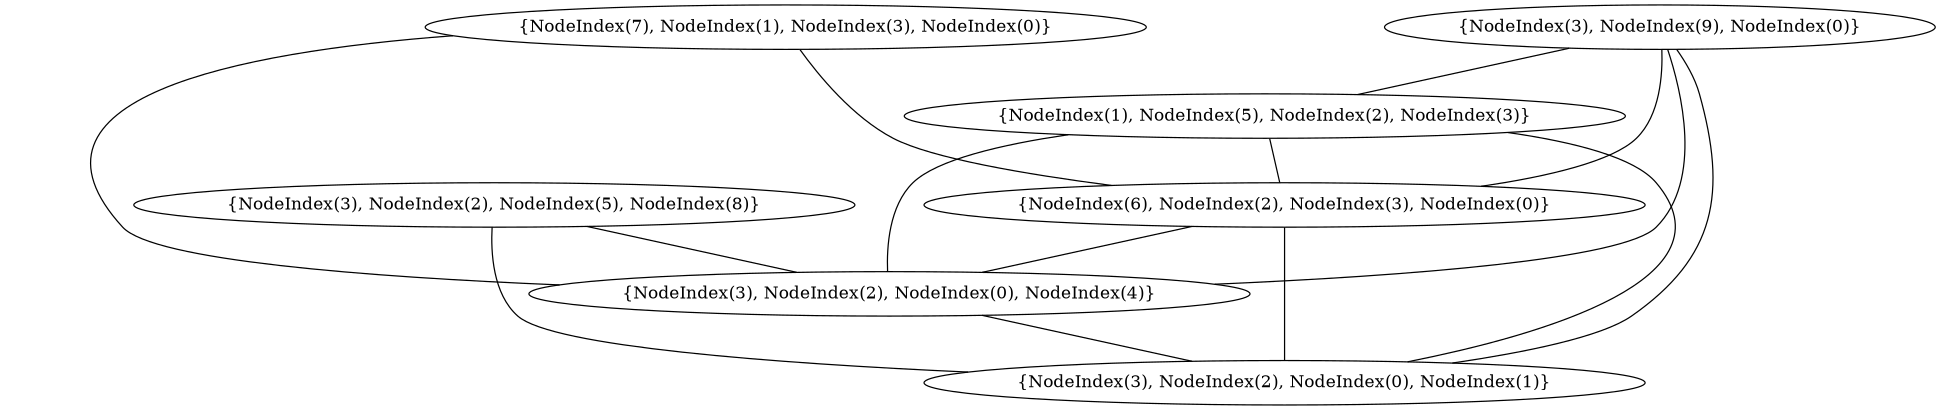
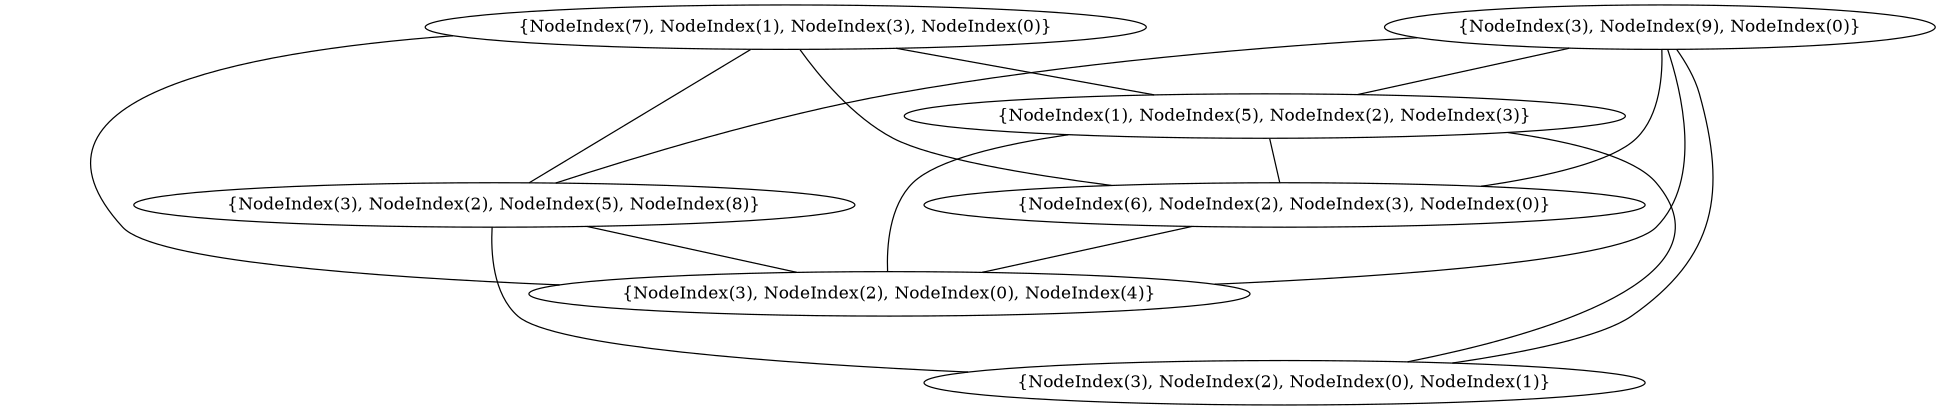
none -> (1006, 68)
none -> (981, 80)
none -> (640, 116)
(1285, 294) -> none
(1087, 338) -> none
